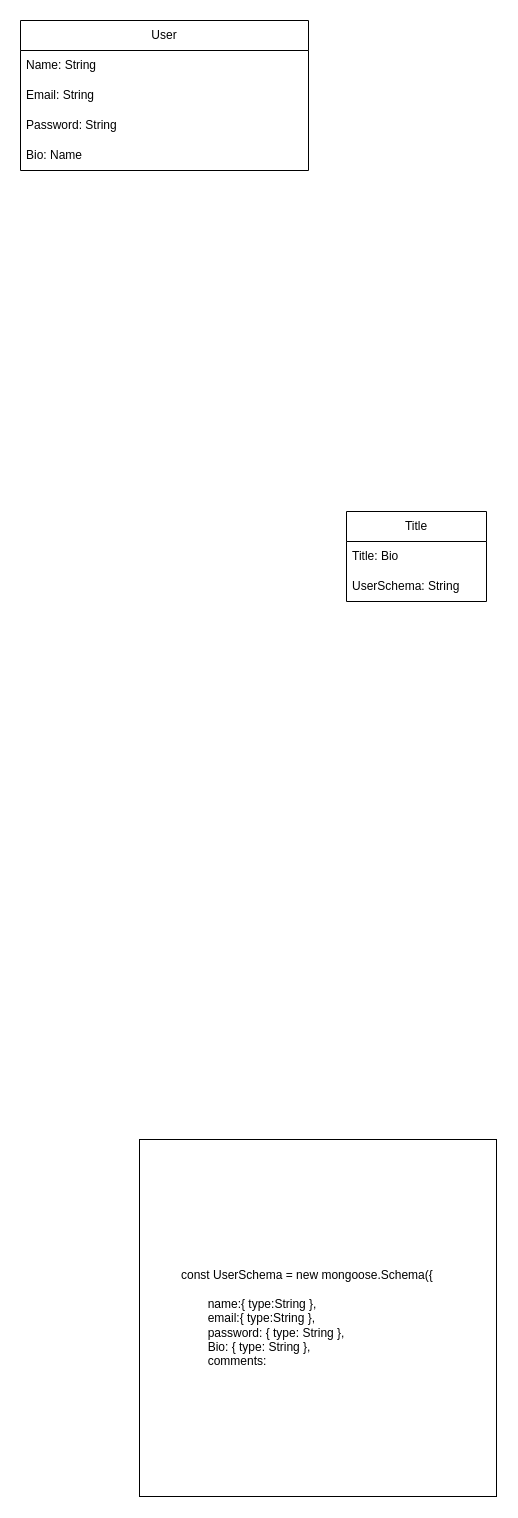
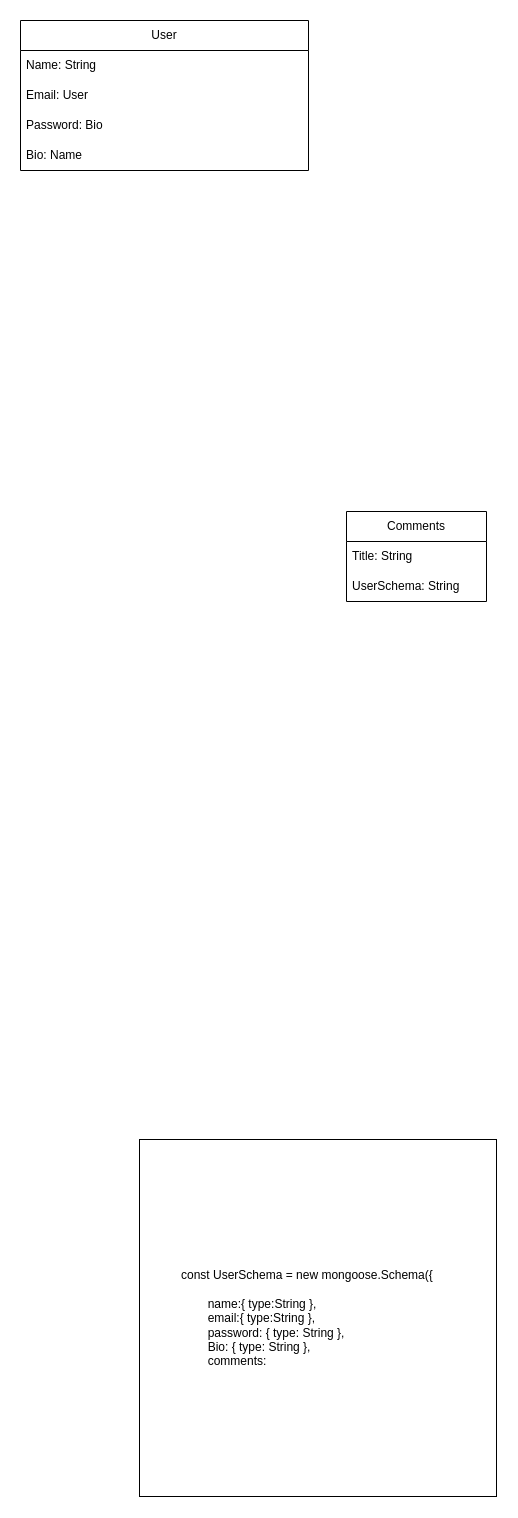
(62, 96) -> (57, 96)
(76, 126) -> (66, 126)
(417, 527) -> (417, 527)
(378, 557) -> (388, 557)
